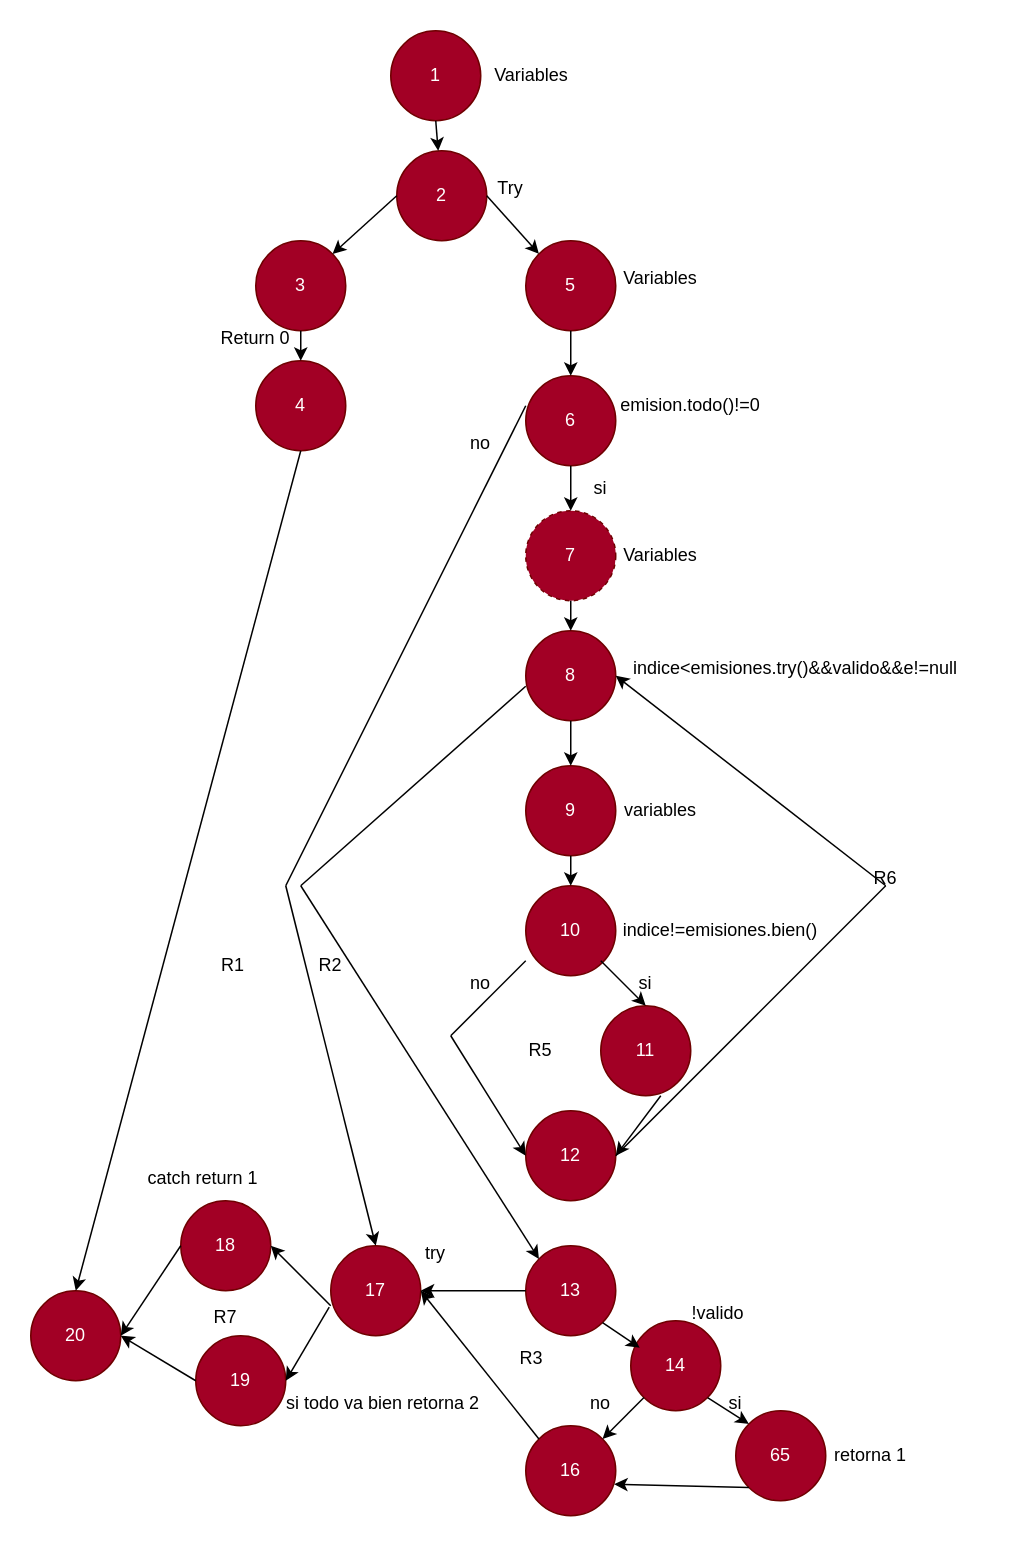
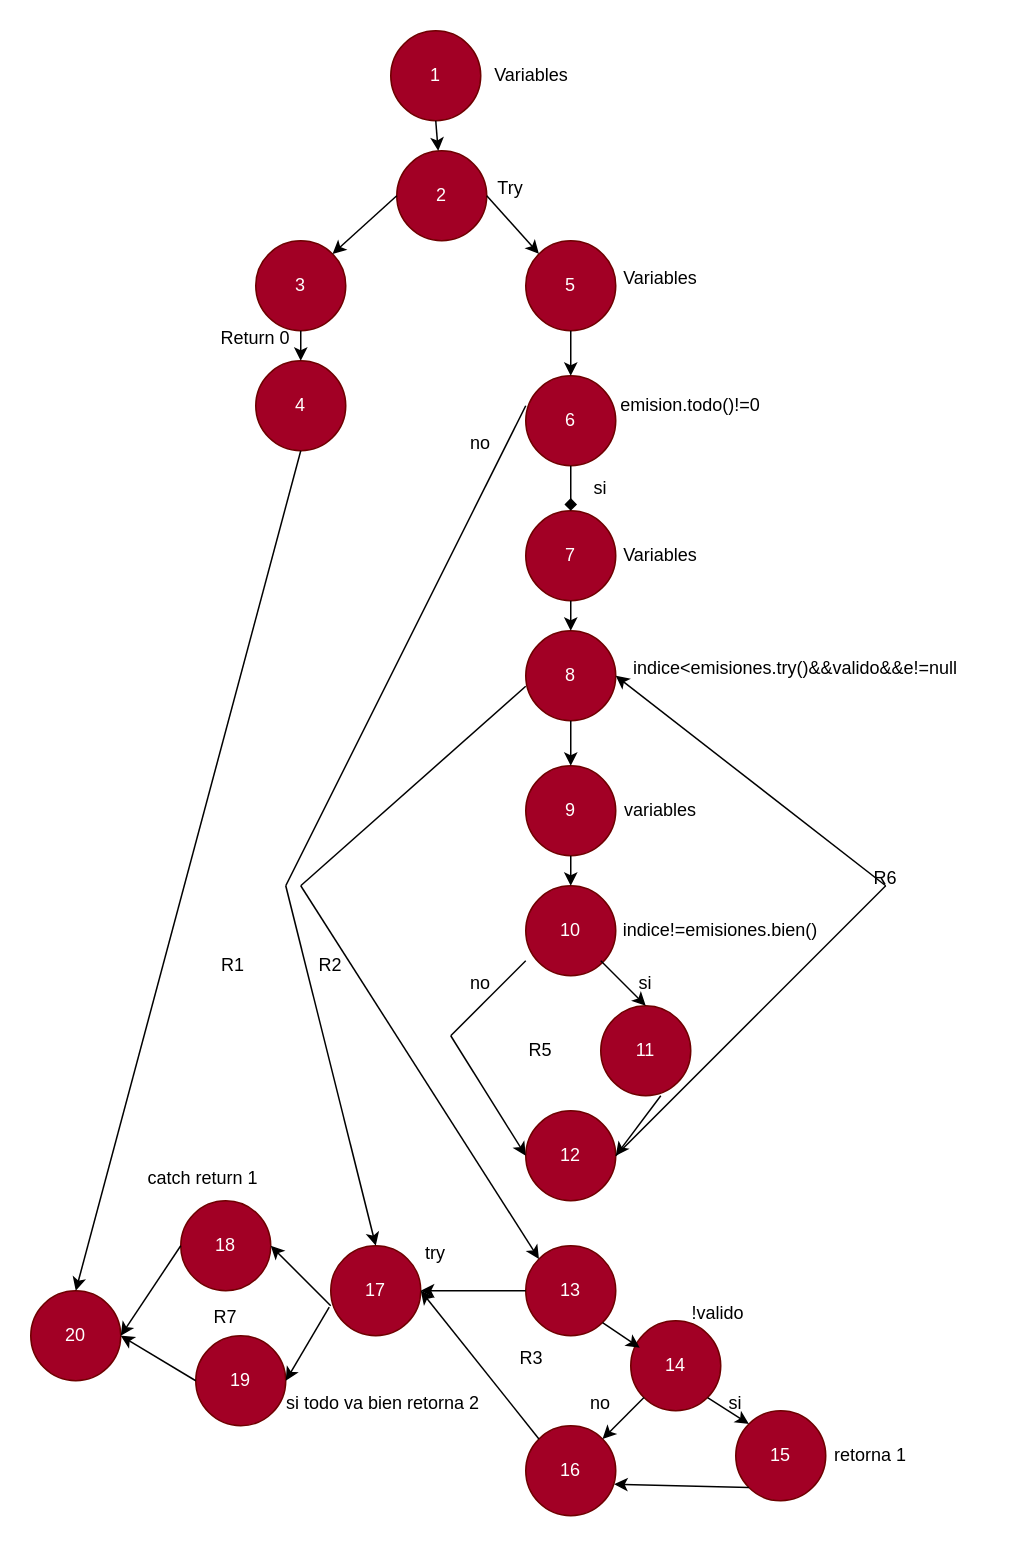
(571, 499) -> (571, 498)
(571, 556) -> (571, 556)
(781, 1456) -> (781, 1456)
